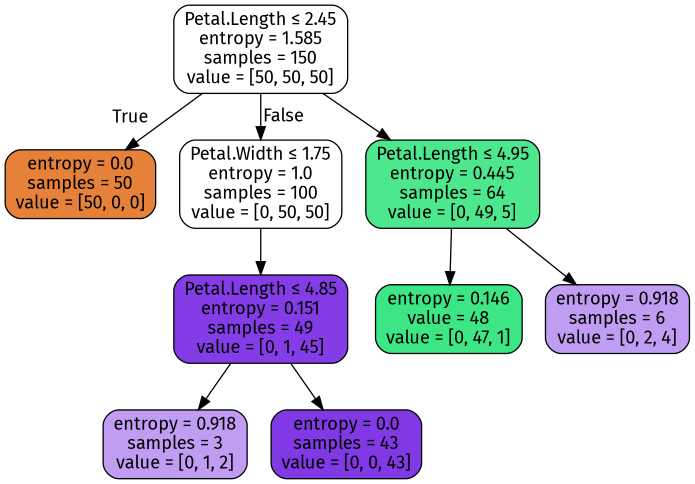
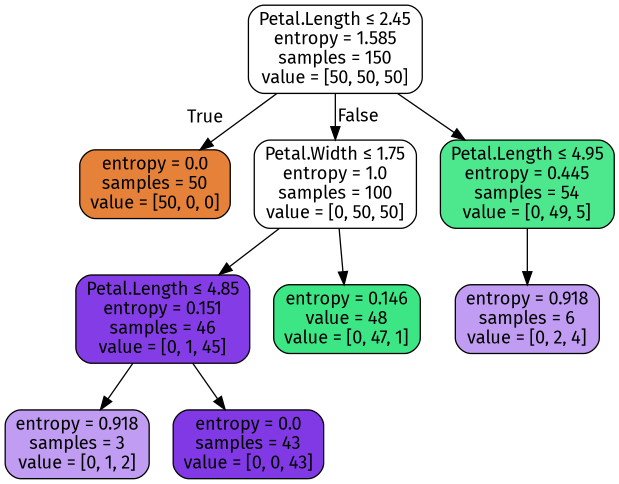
(453, 193) -> (527, 193)
(451, 250) -> (341, 250)
(261, 328) -> (163, 328)
